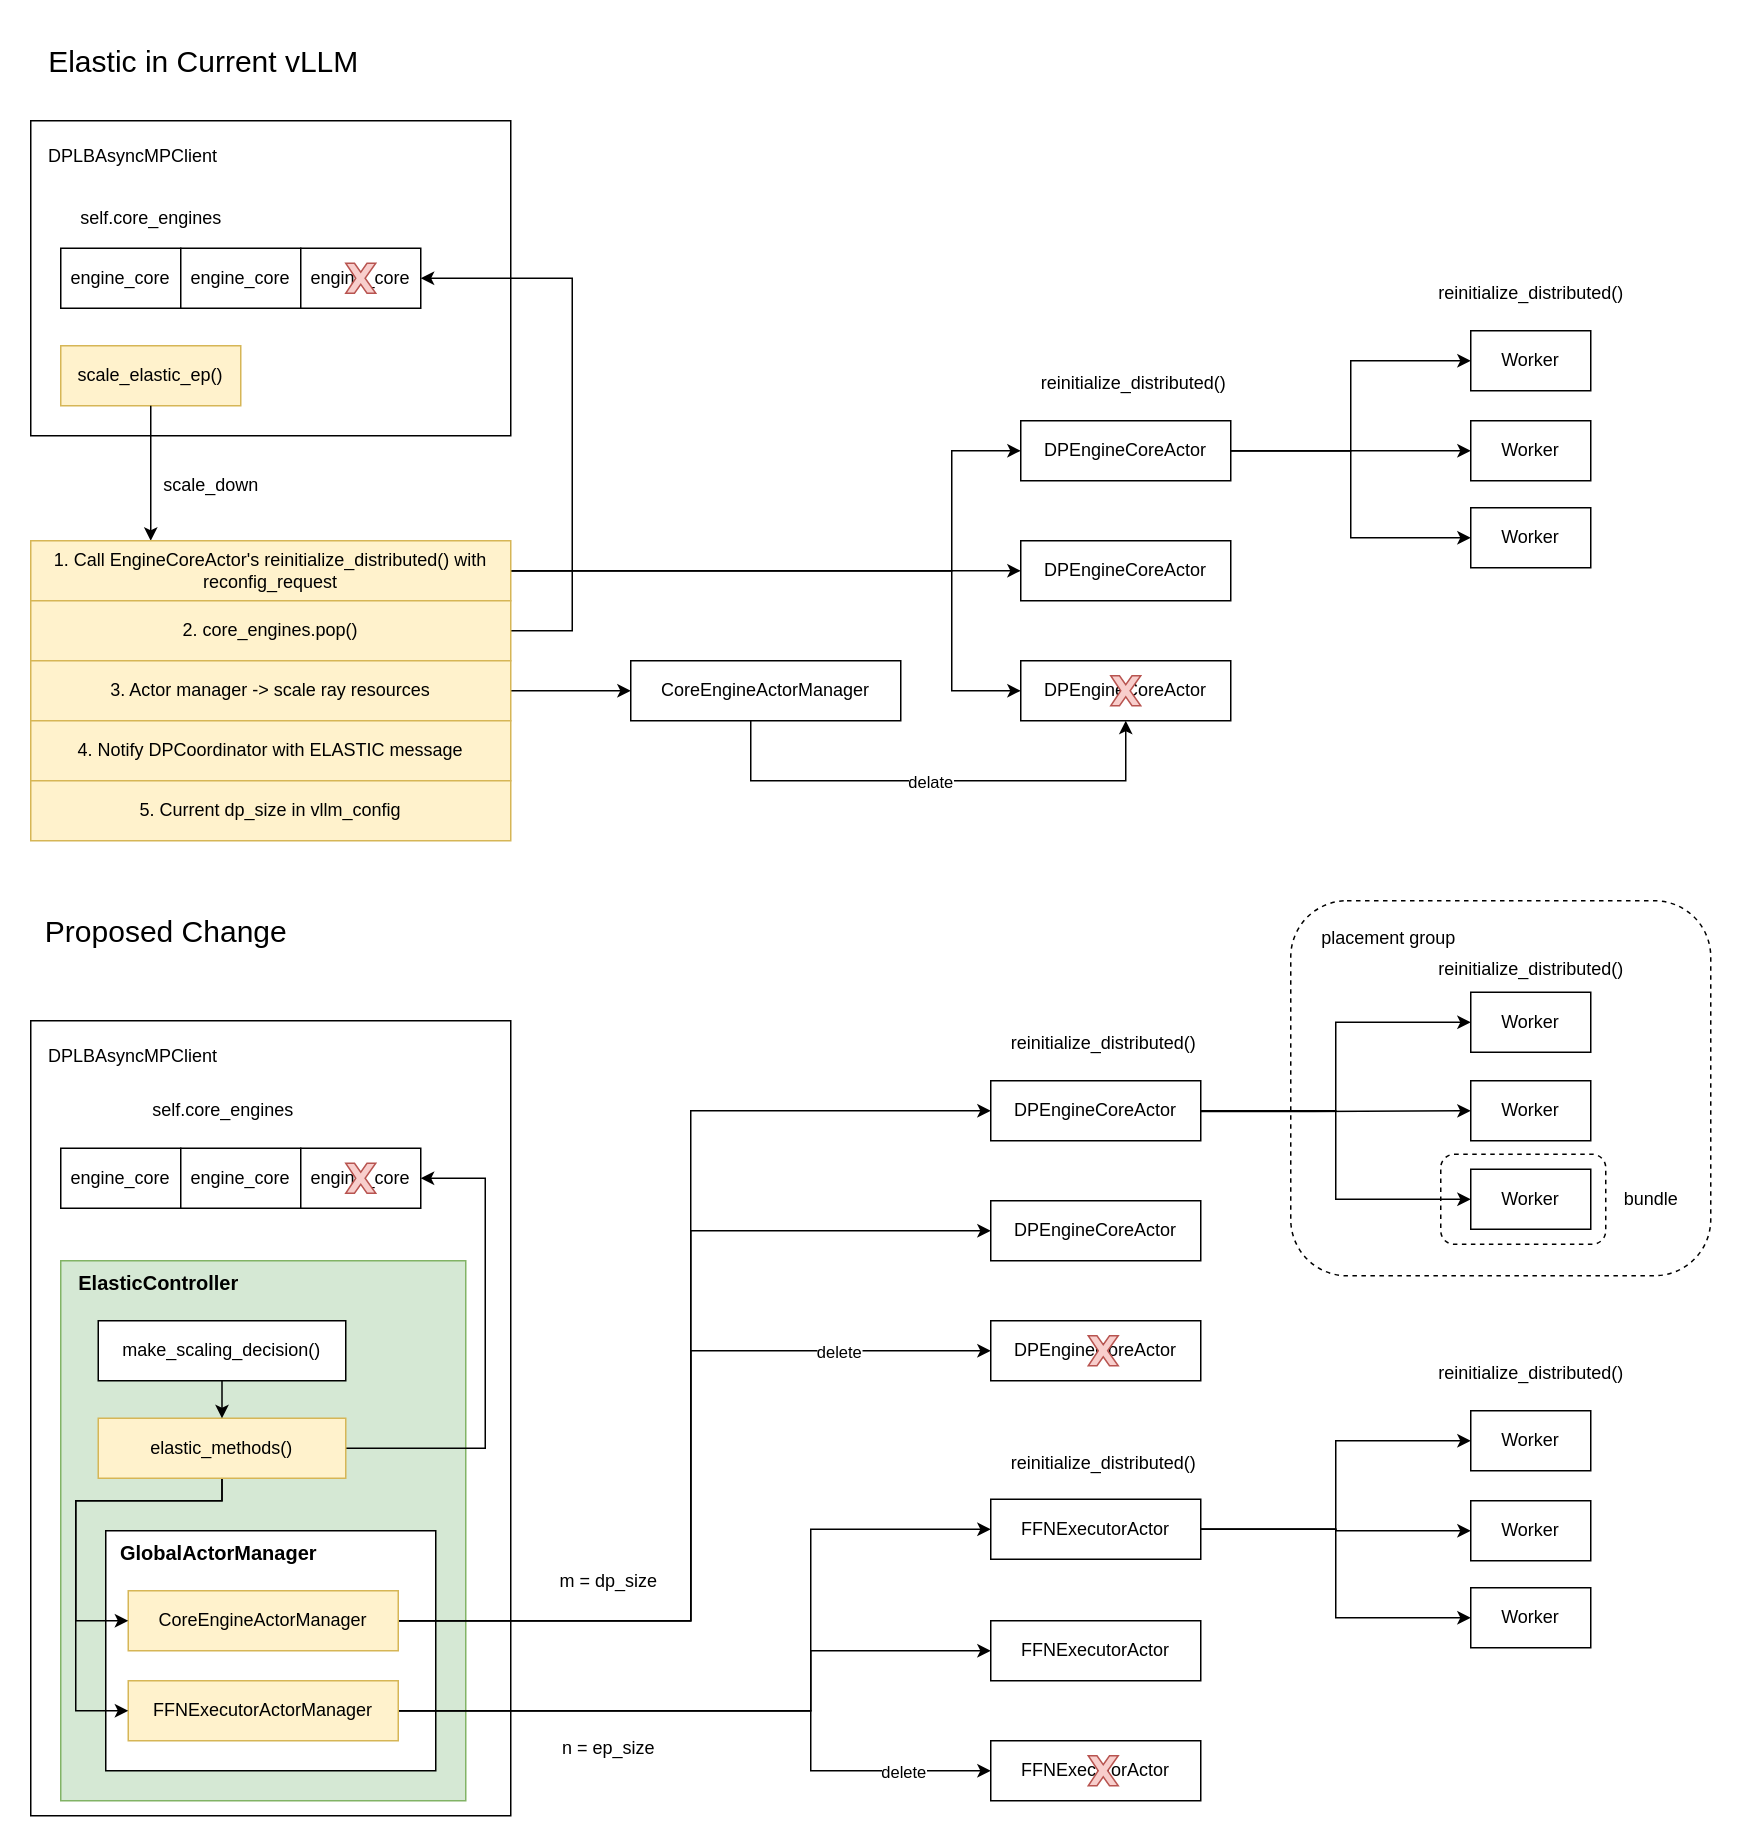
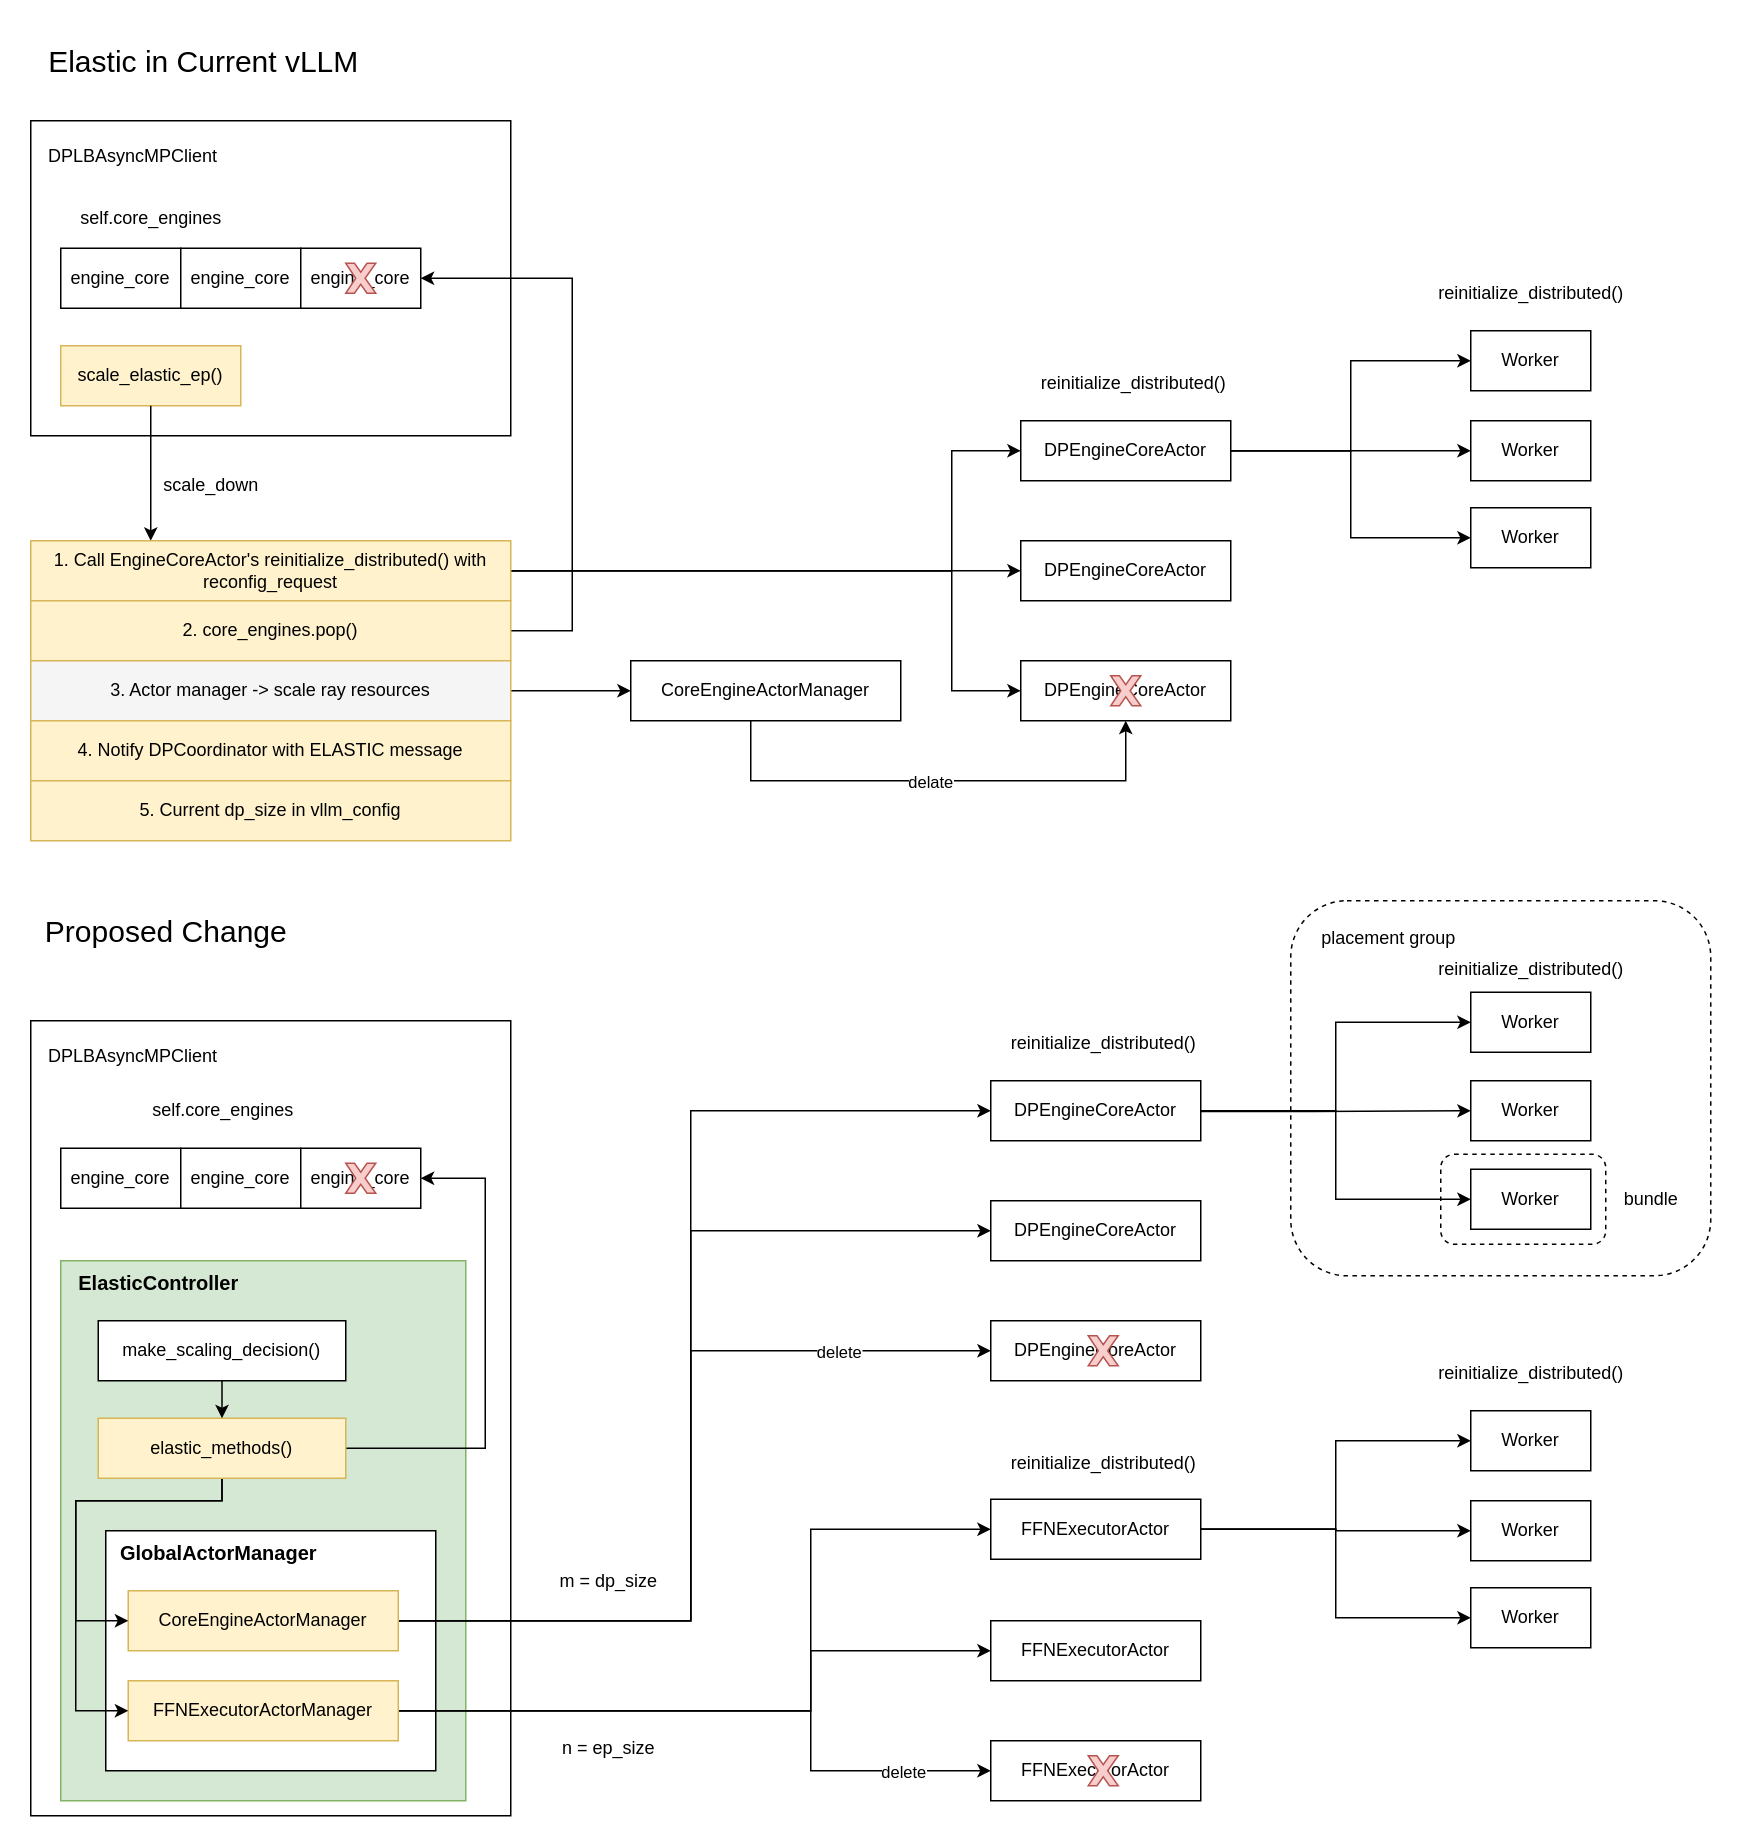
(271, 691) -> (271, 691)
